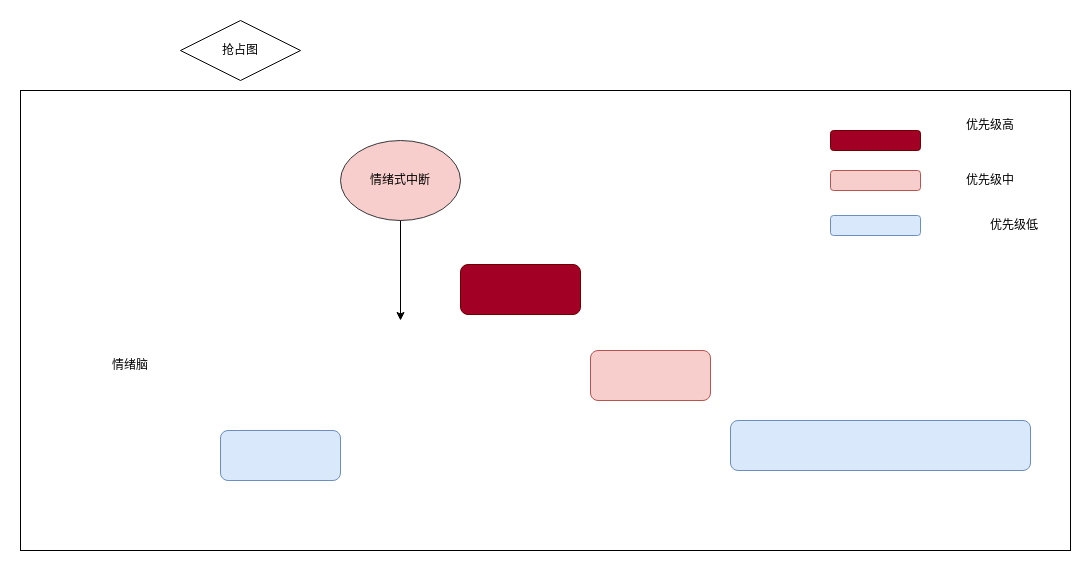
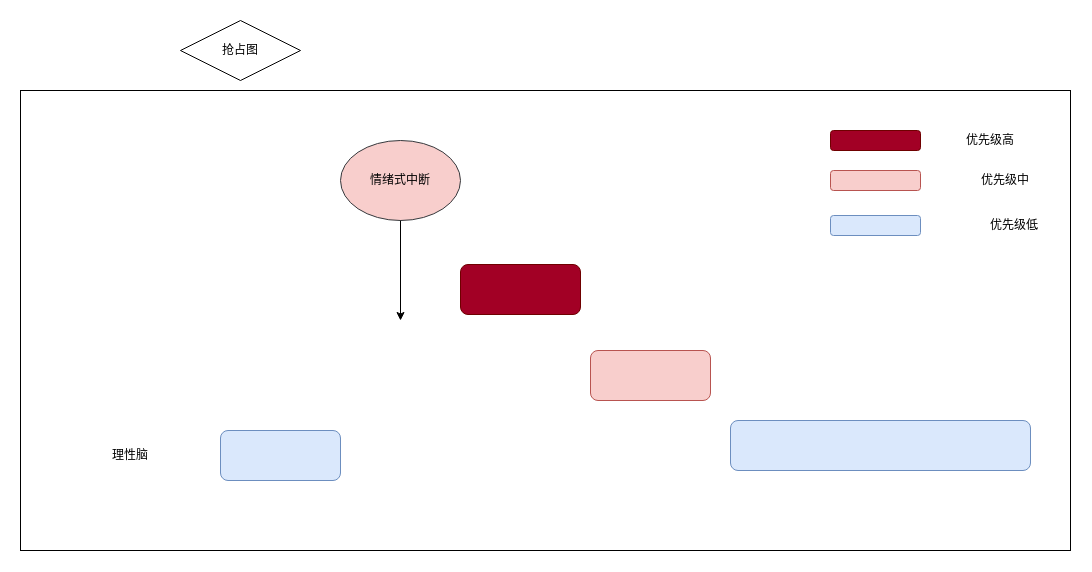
(991, 126) -> (991, 141)
(991, 181) -> (1006, 181)
(131, 366) -> none
none -> (131, 456)
